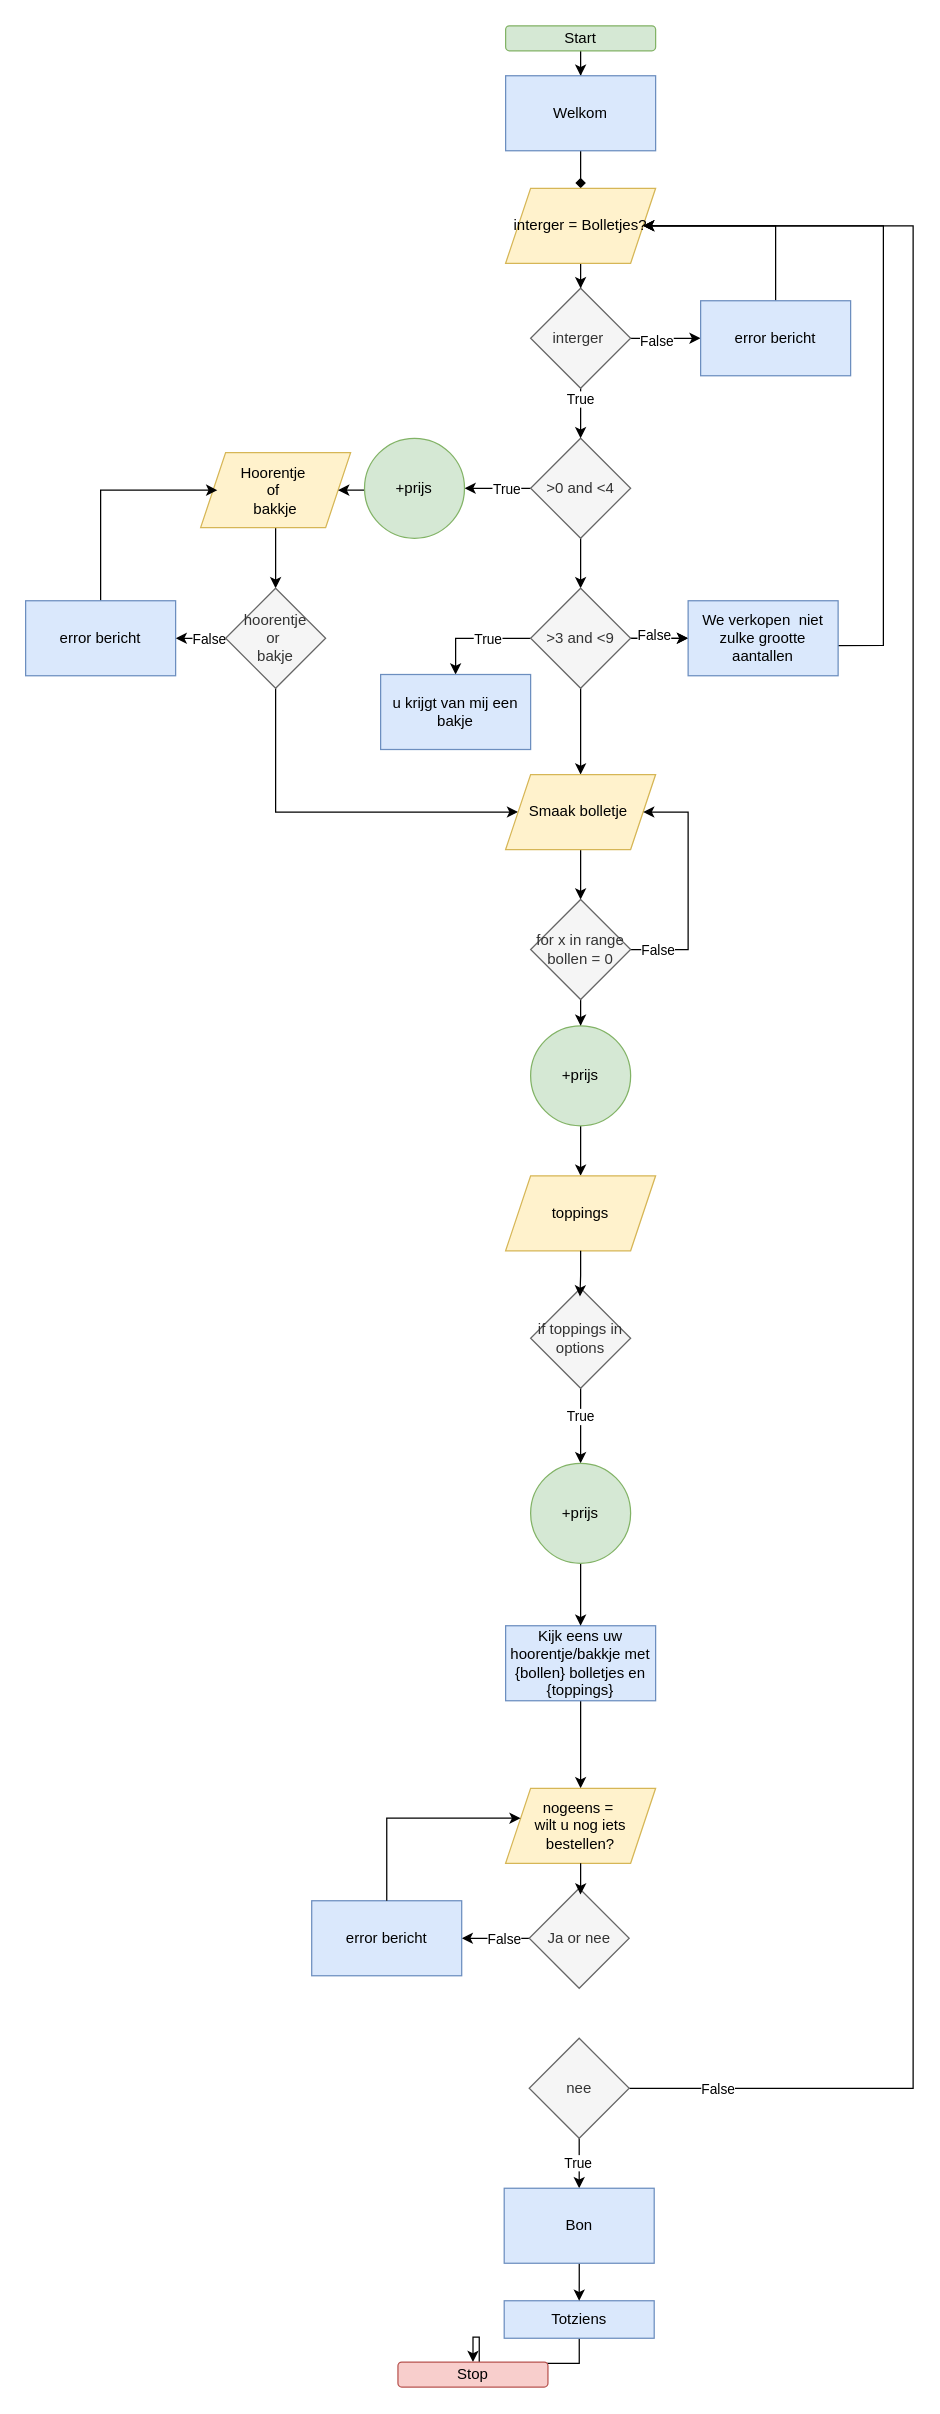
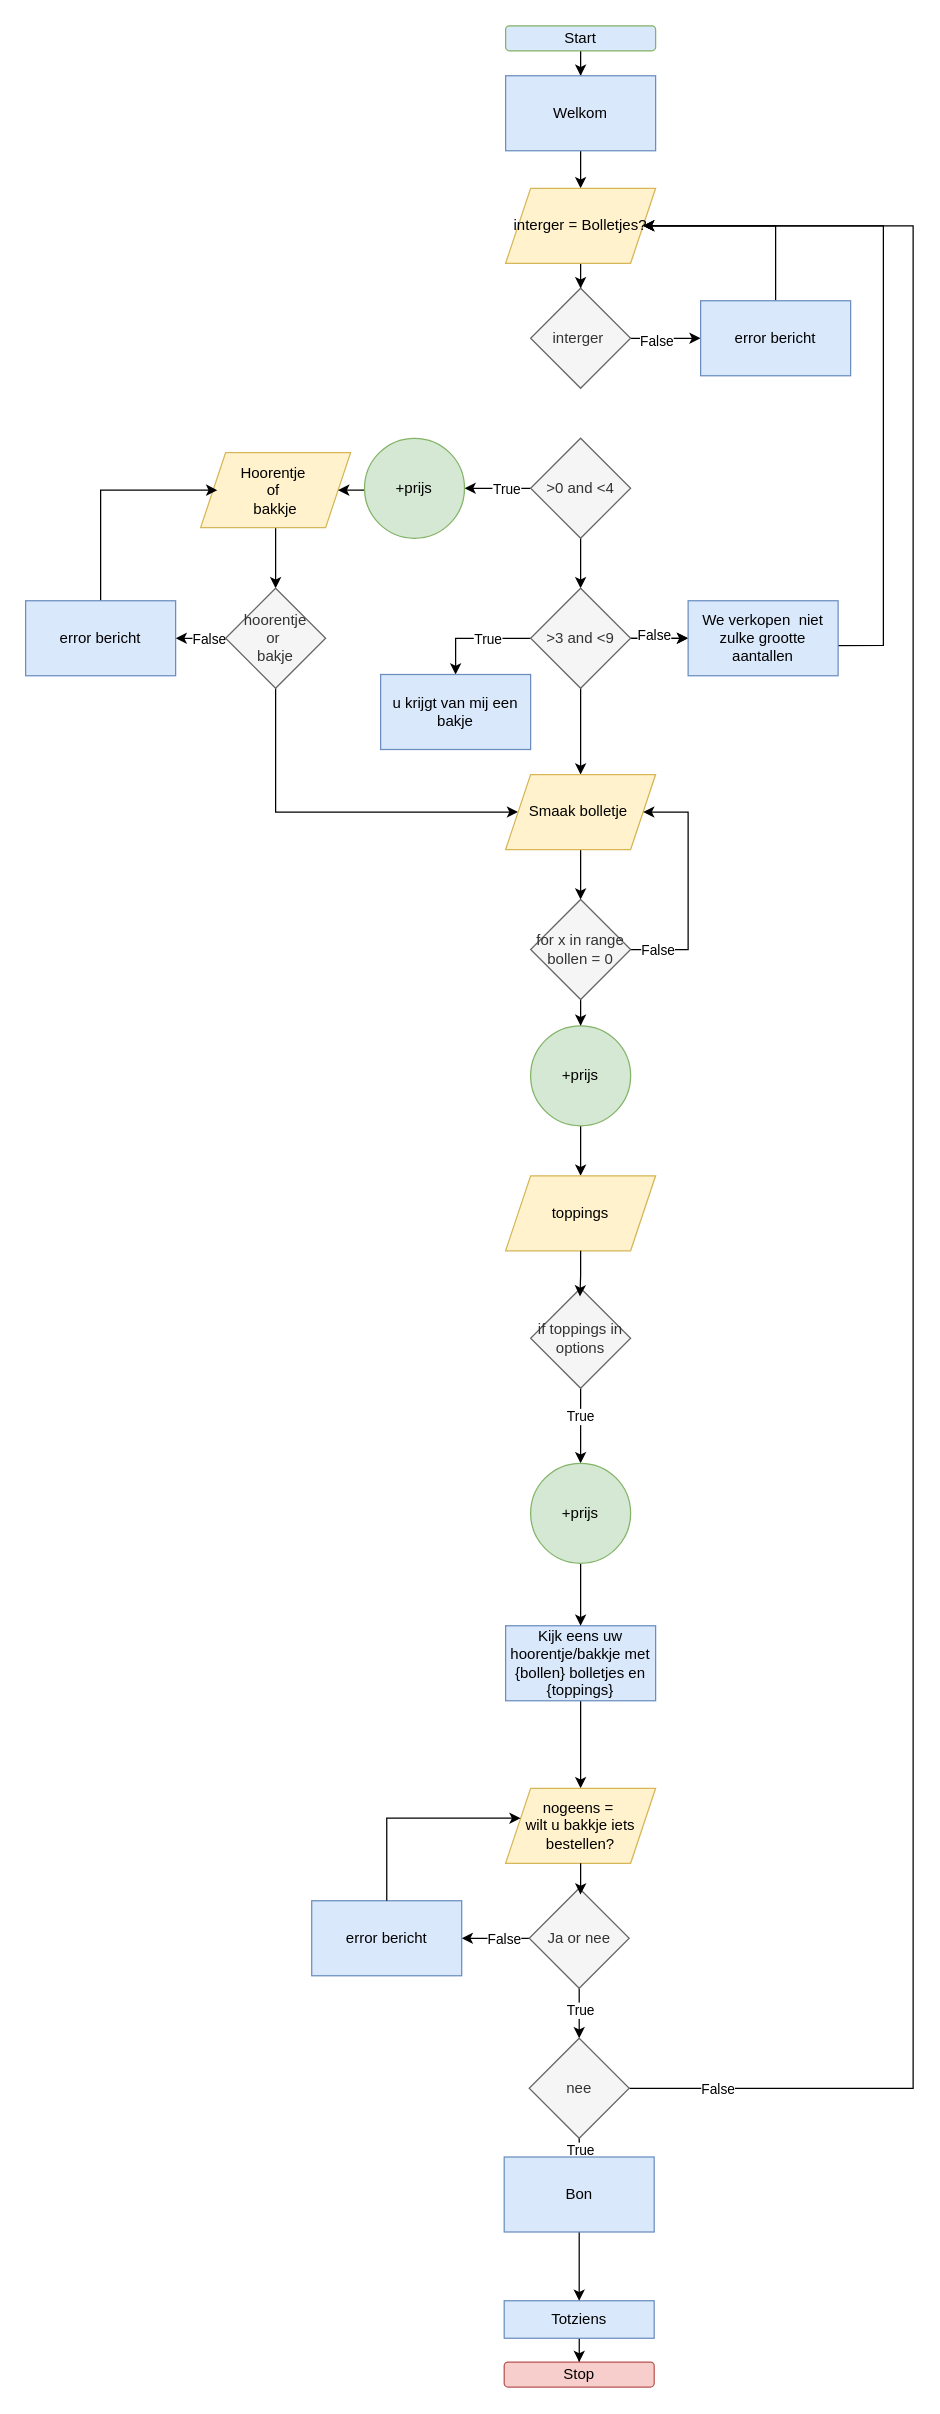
(581, 38) -> (581, 38)
(581, 177) -> (581, 178)
(581, 409) -> none
(581, 1826) -> (581, 1826)
none -> (579, 2009)
(579, 2226) -> (579, 2194)
(473, 2374) -> (579, 2374)
